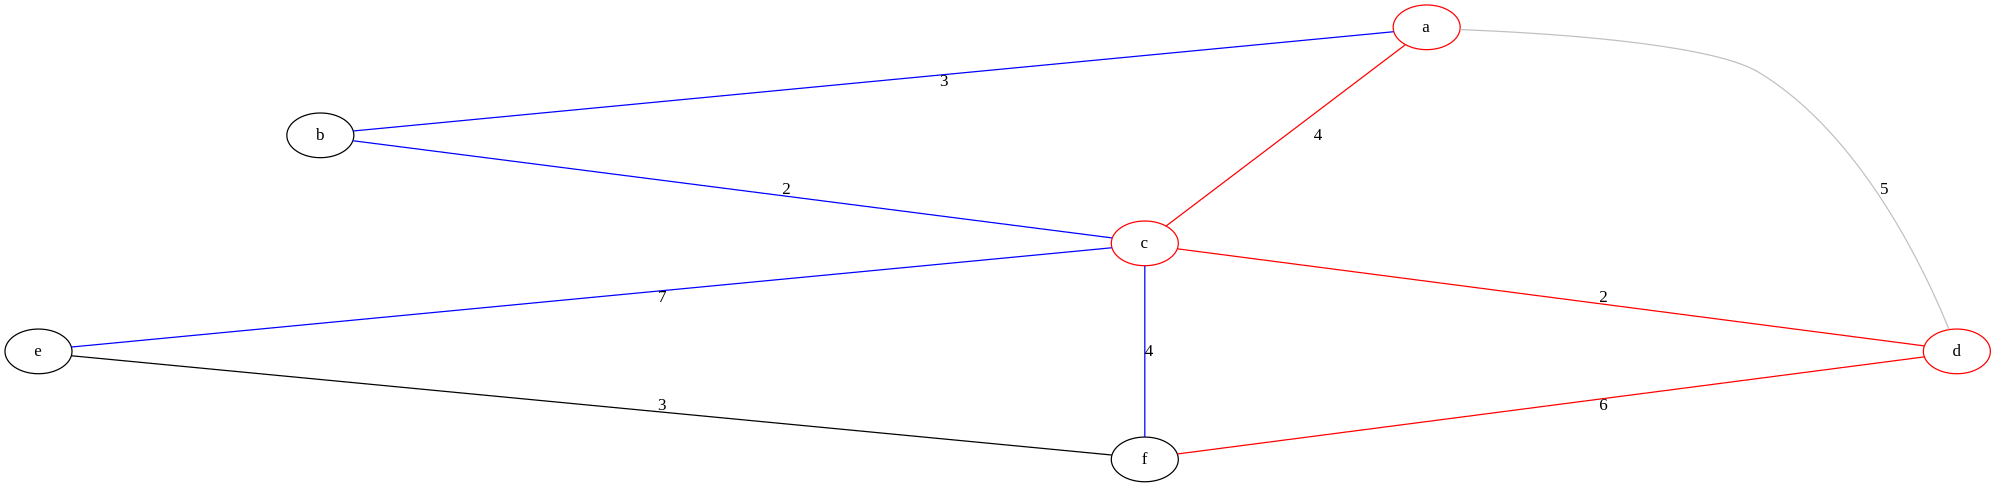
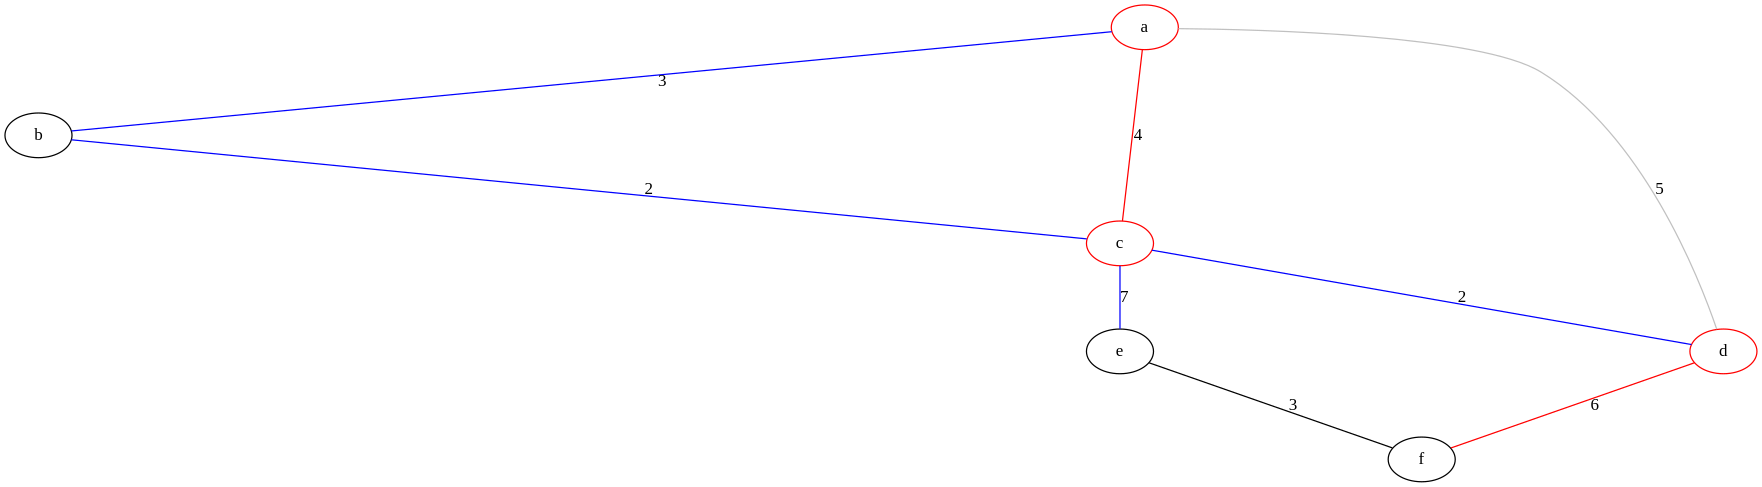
(1551, 297) -> (1422, 297)
(1145, 351) -> none
